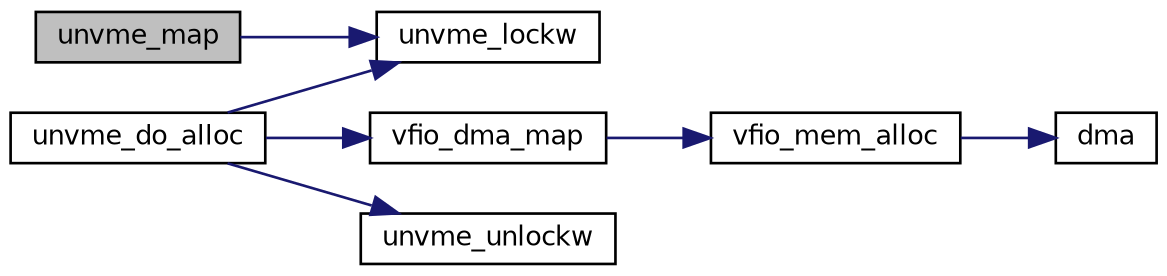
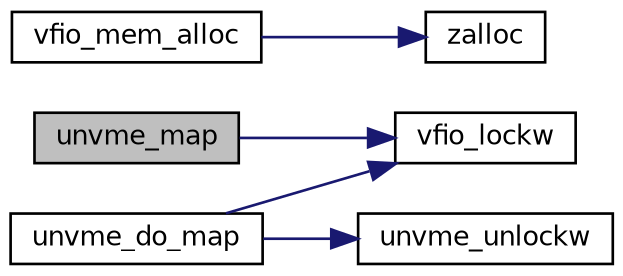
(488, 37) -> (485, 138)
(138, 138) -> (137, 239)
(488, 138) -> none
(1106, 138) -> (485, 37)
